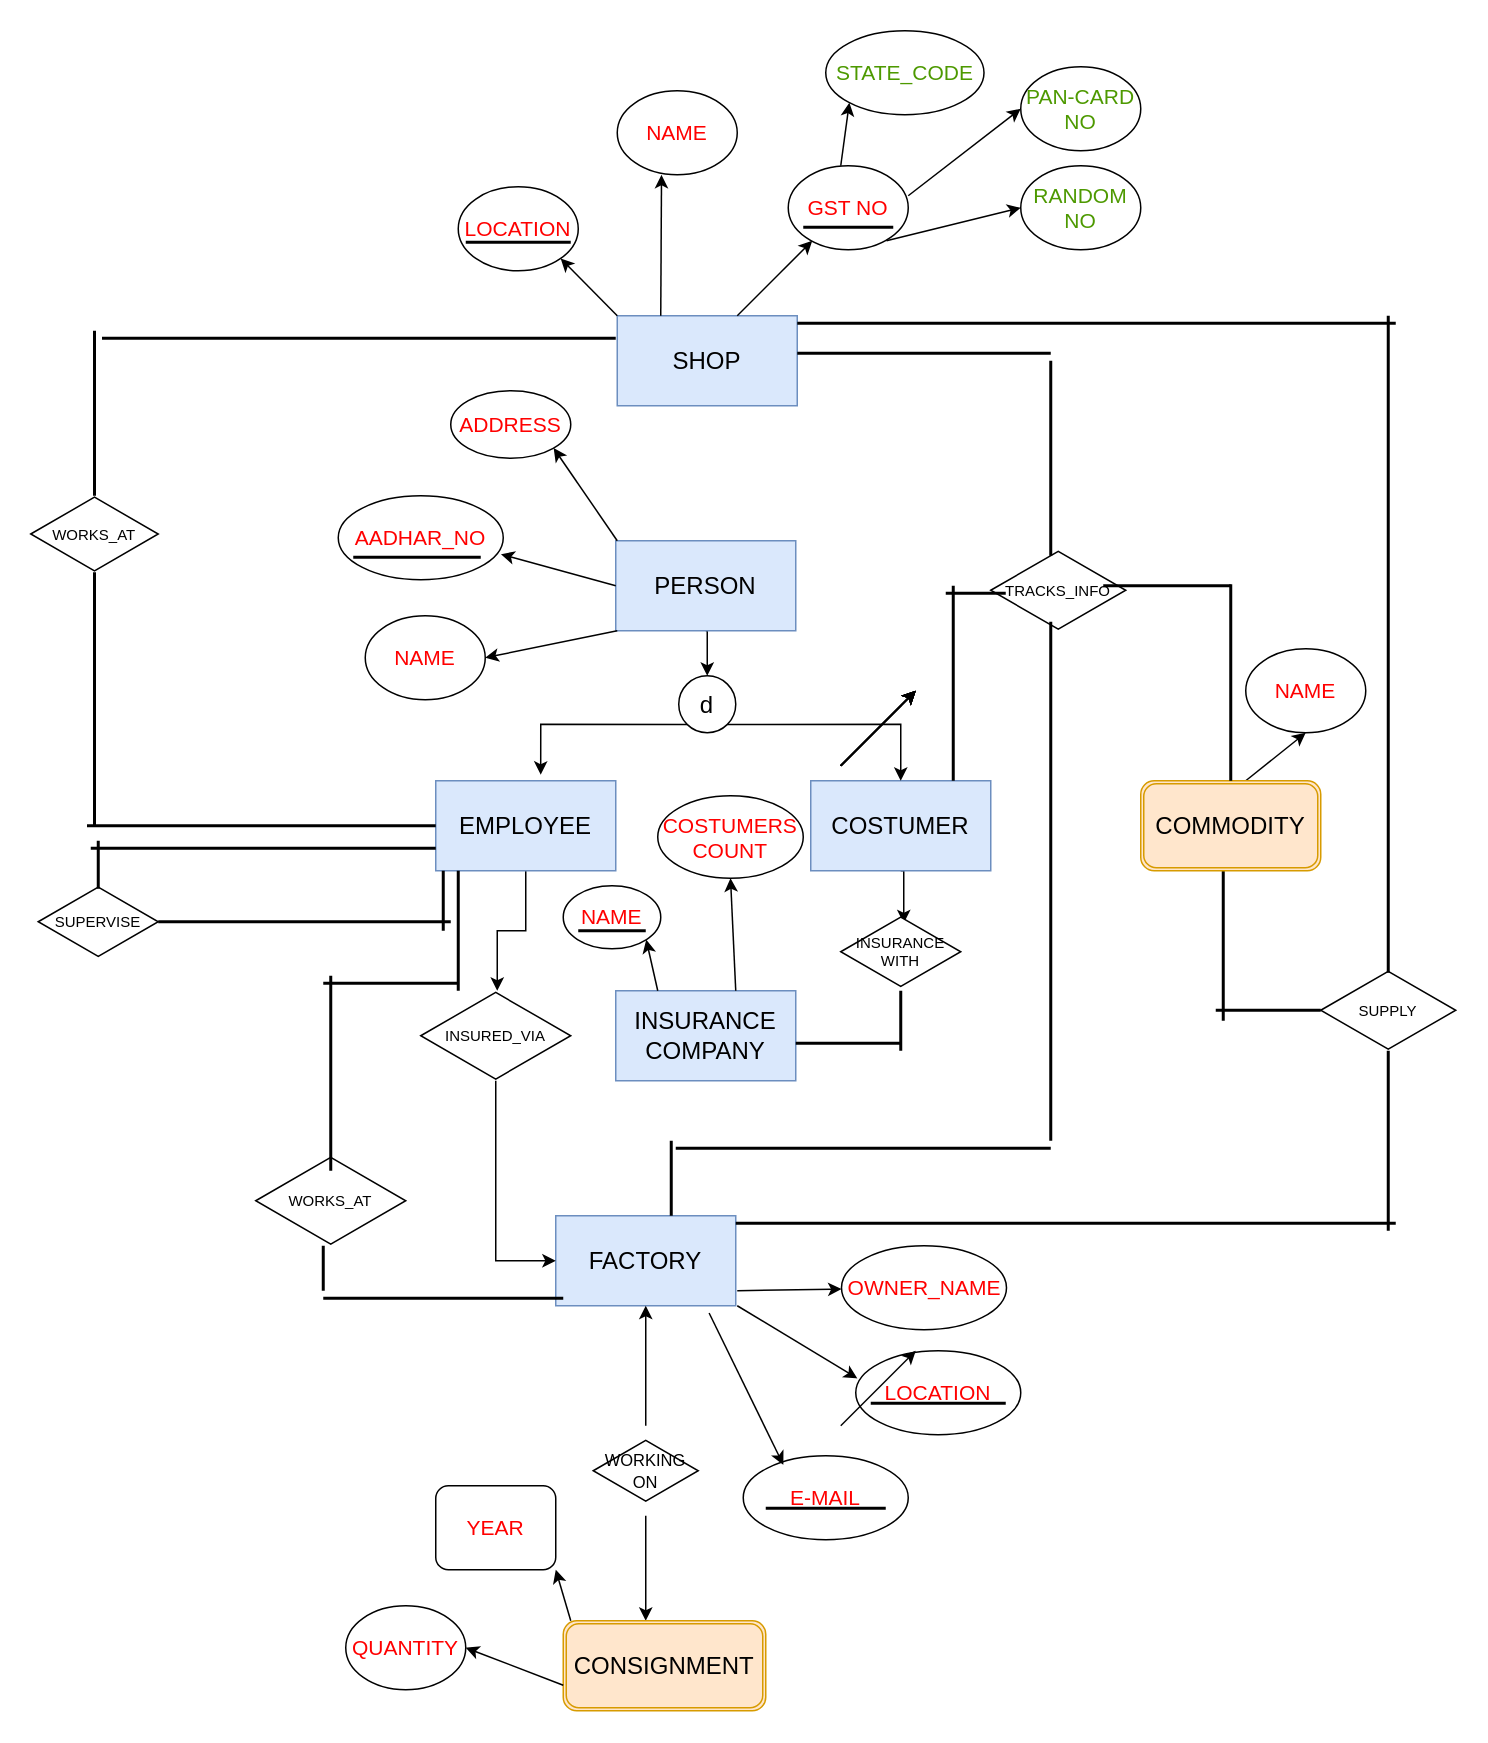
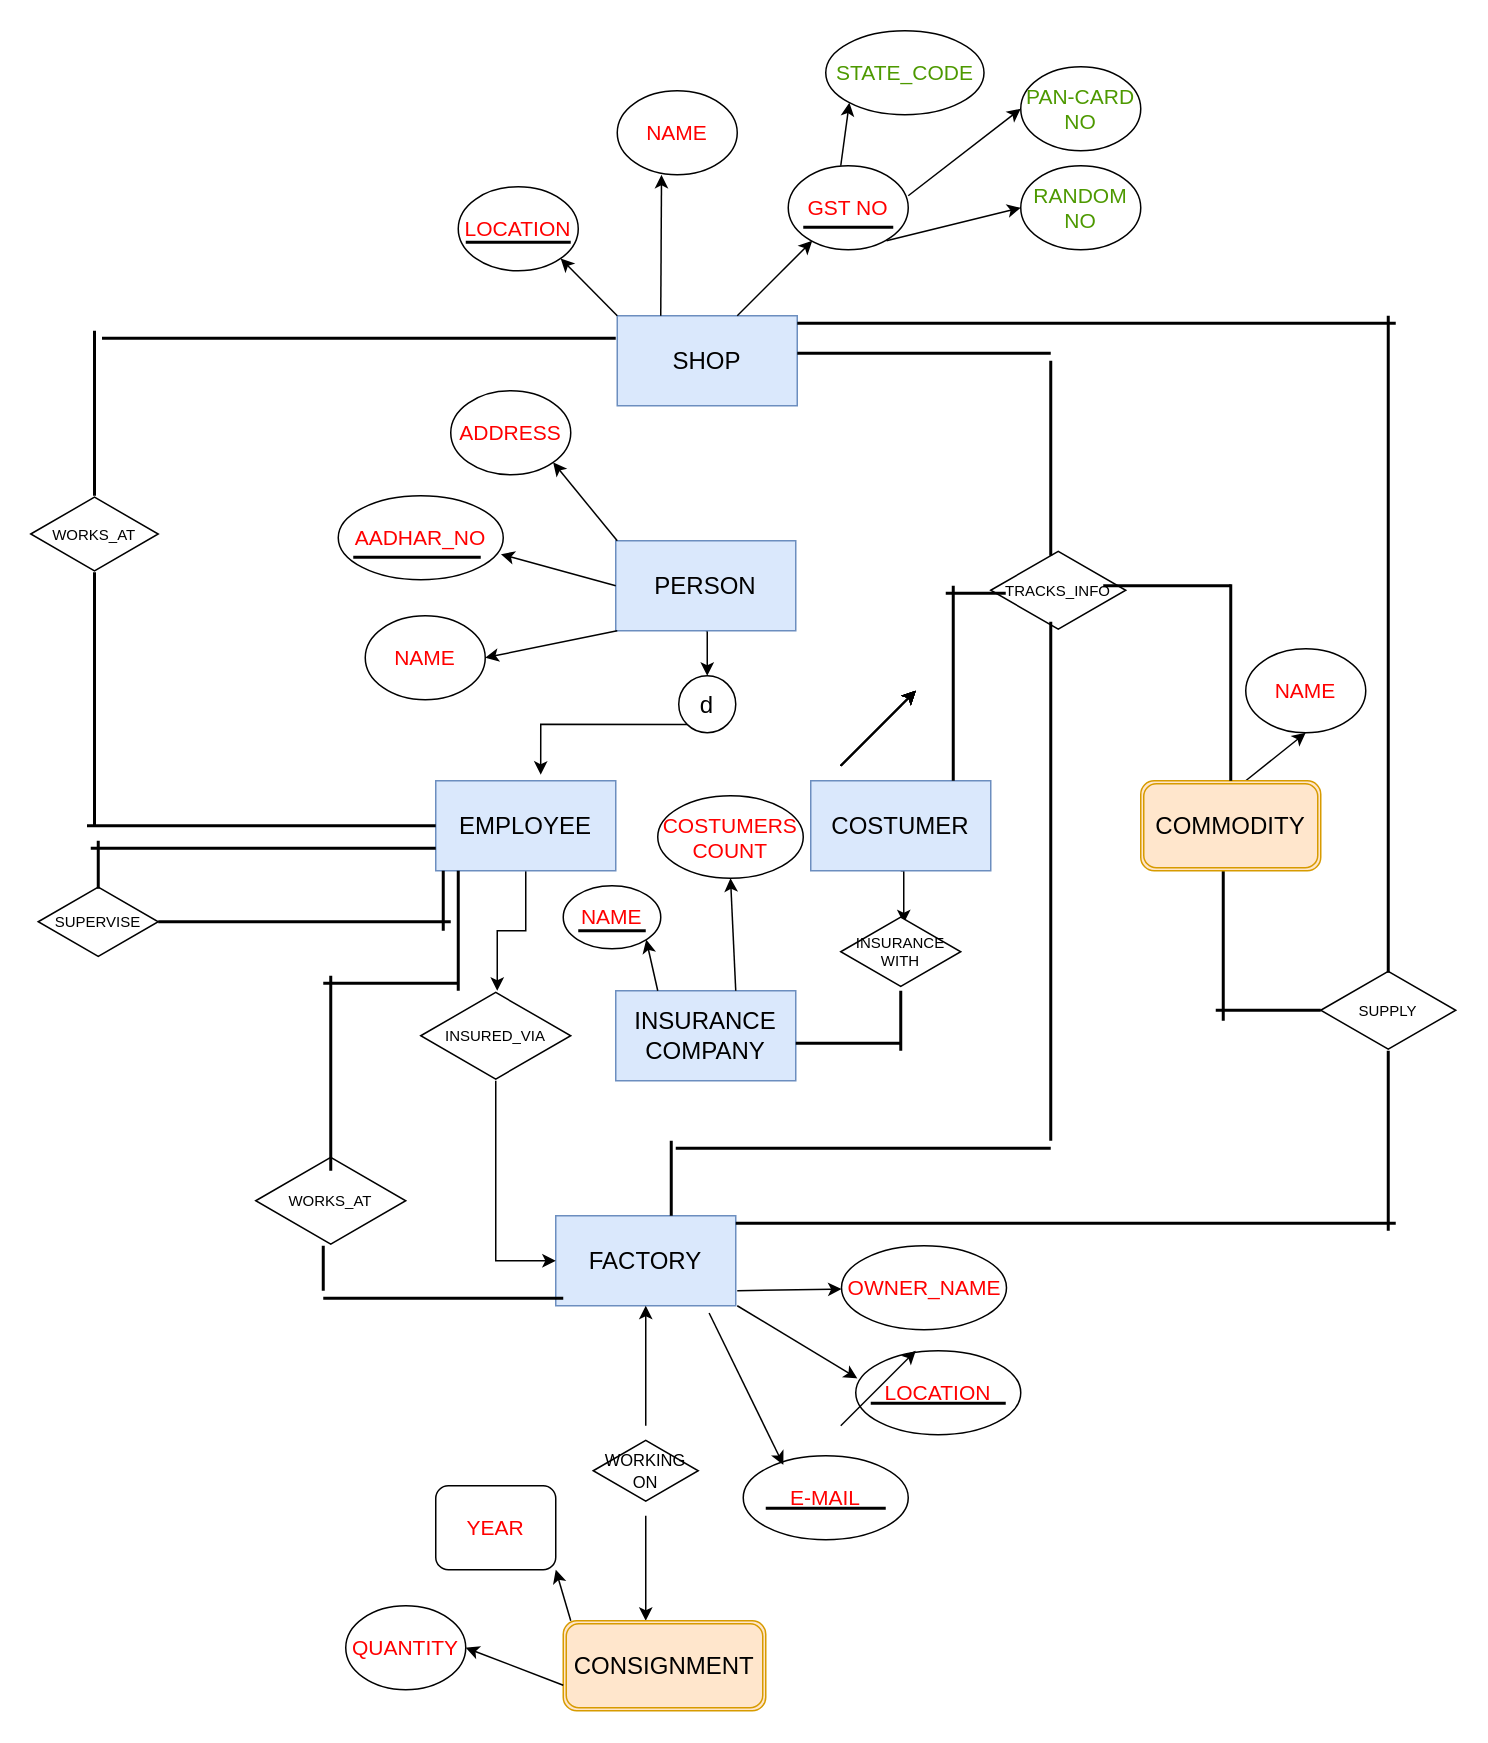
(511, 425) -> (511, 433)
(837, 724) -> none
